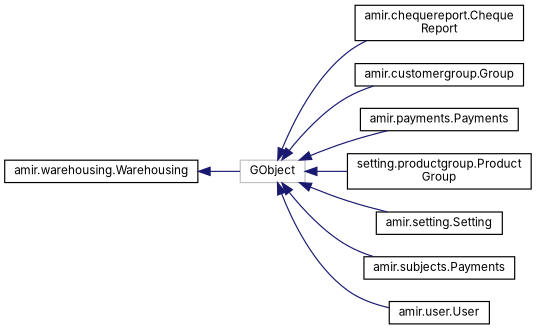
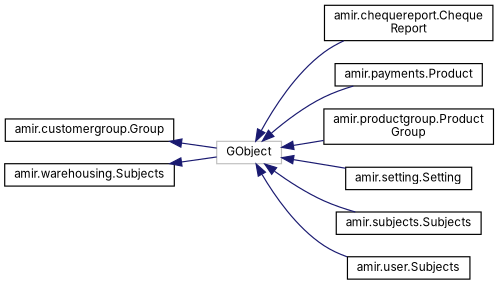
(327, 112) -> (199, 146)
(439, 120) -> (409, 75)
(101, 171) -> (90, 175)
(439, 171) -> (409, 127)
(439, 268) -> (409, 223)
(439, 313) -> (409, 268)
